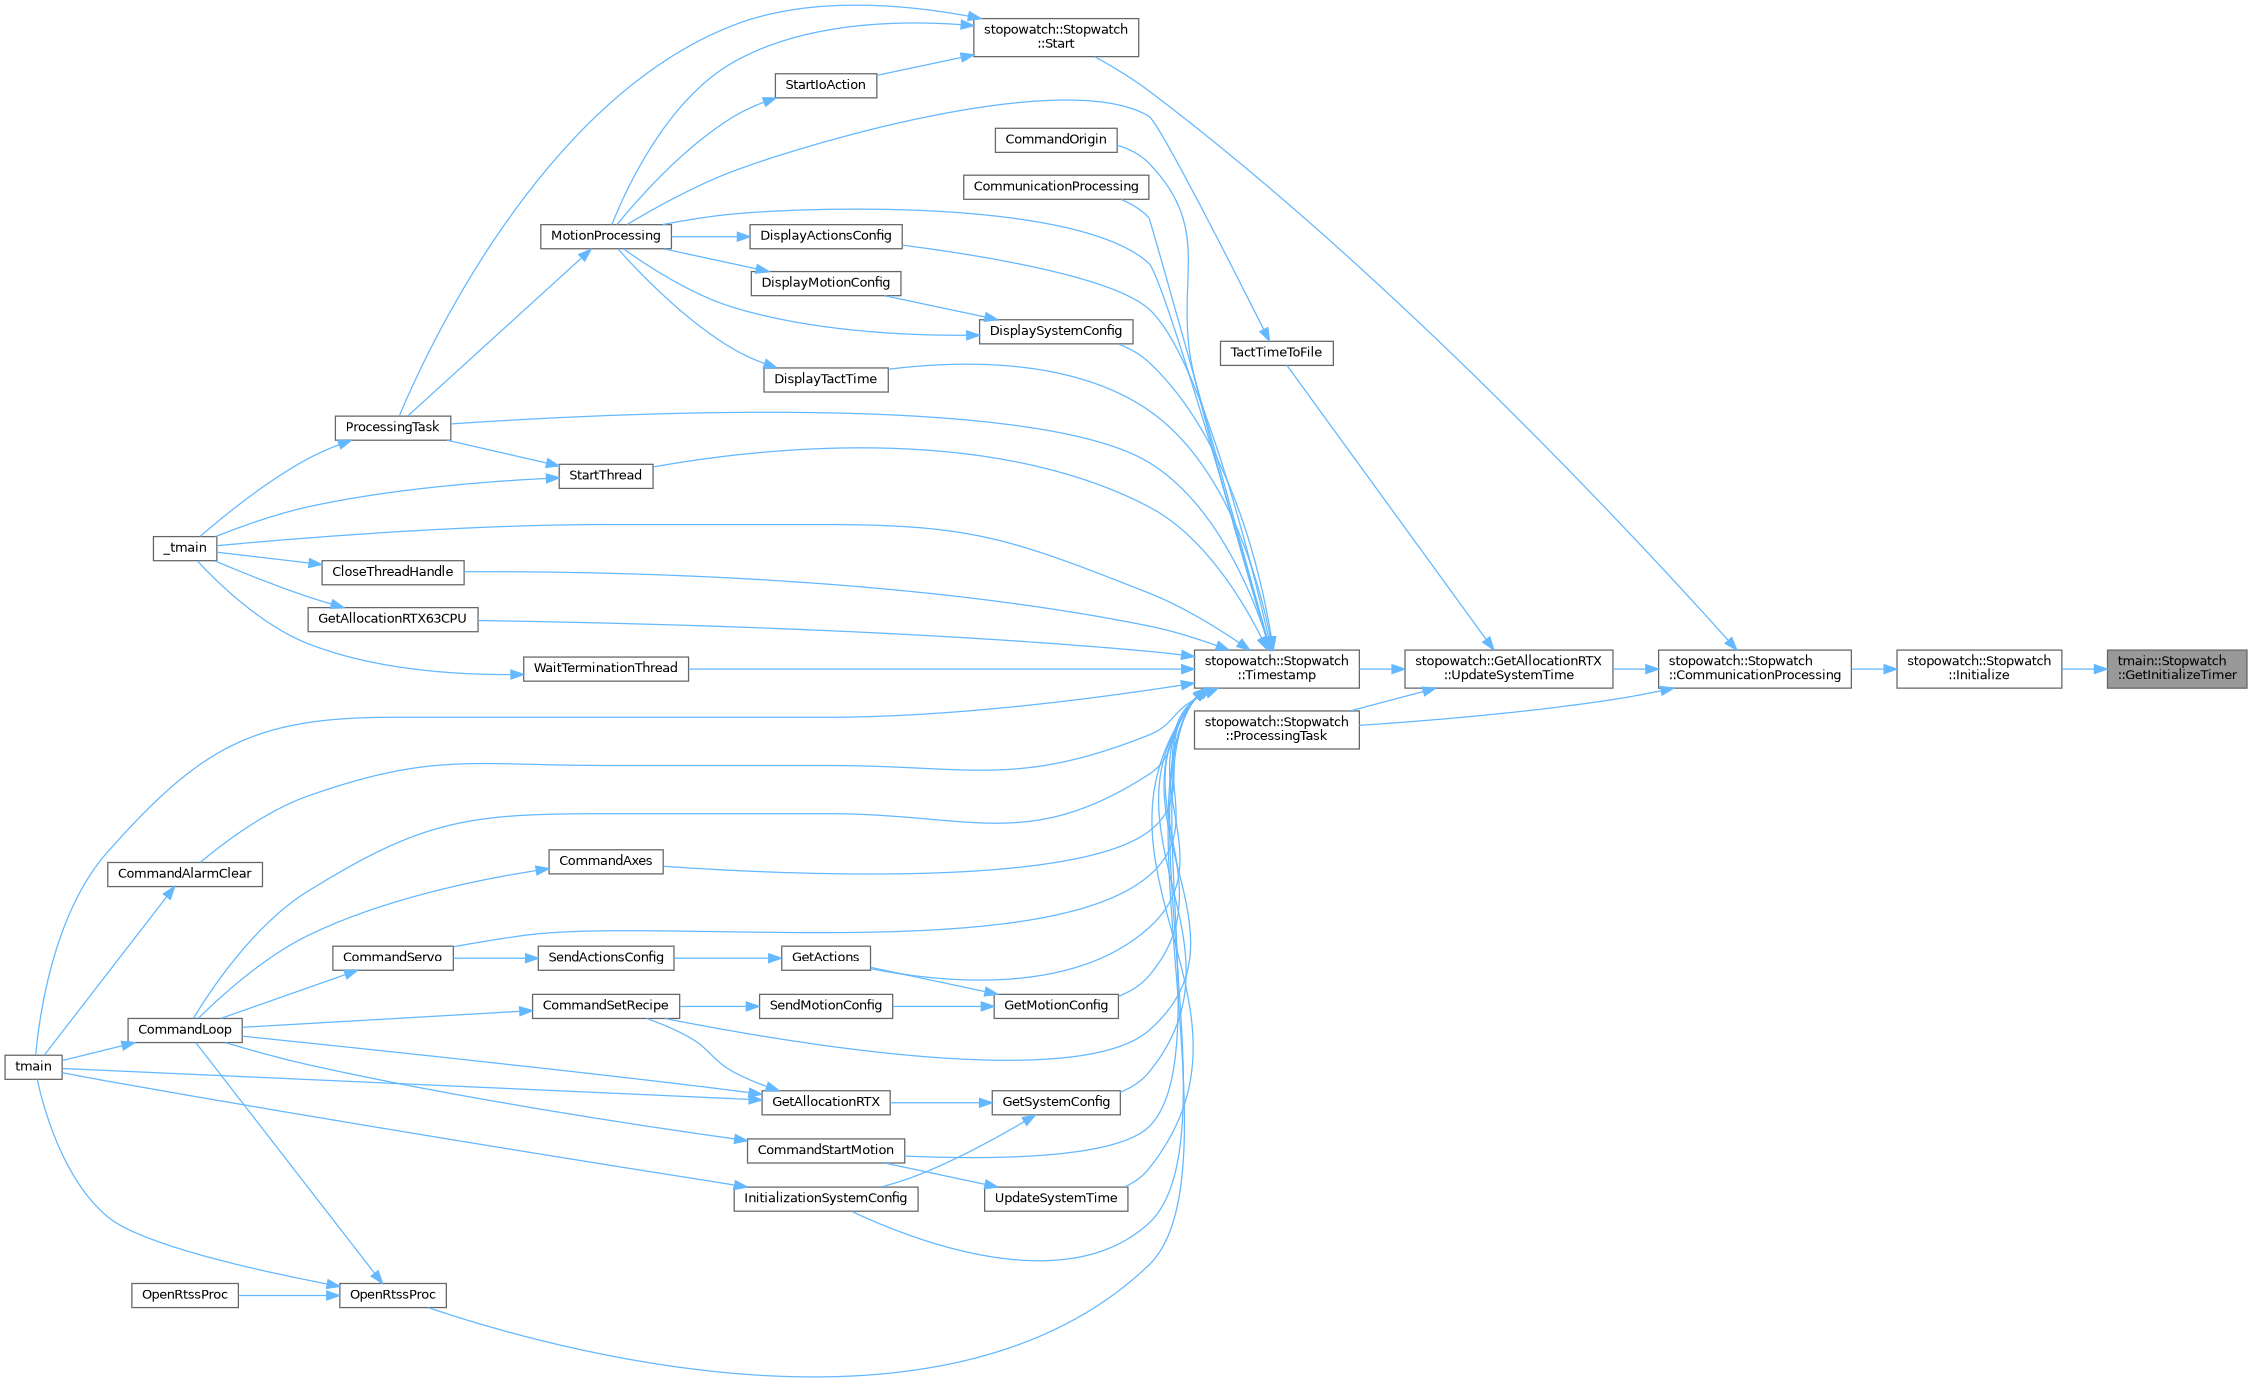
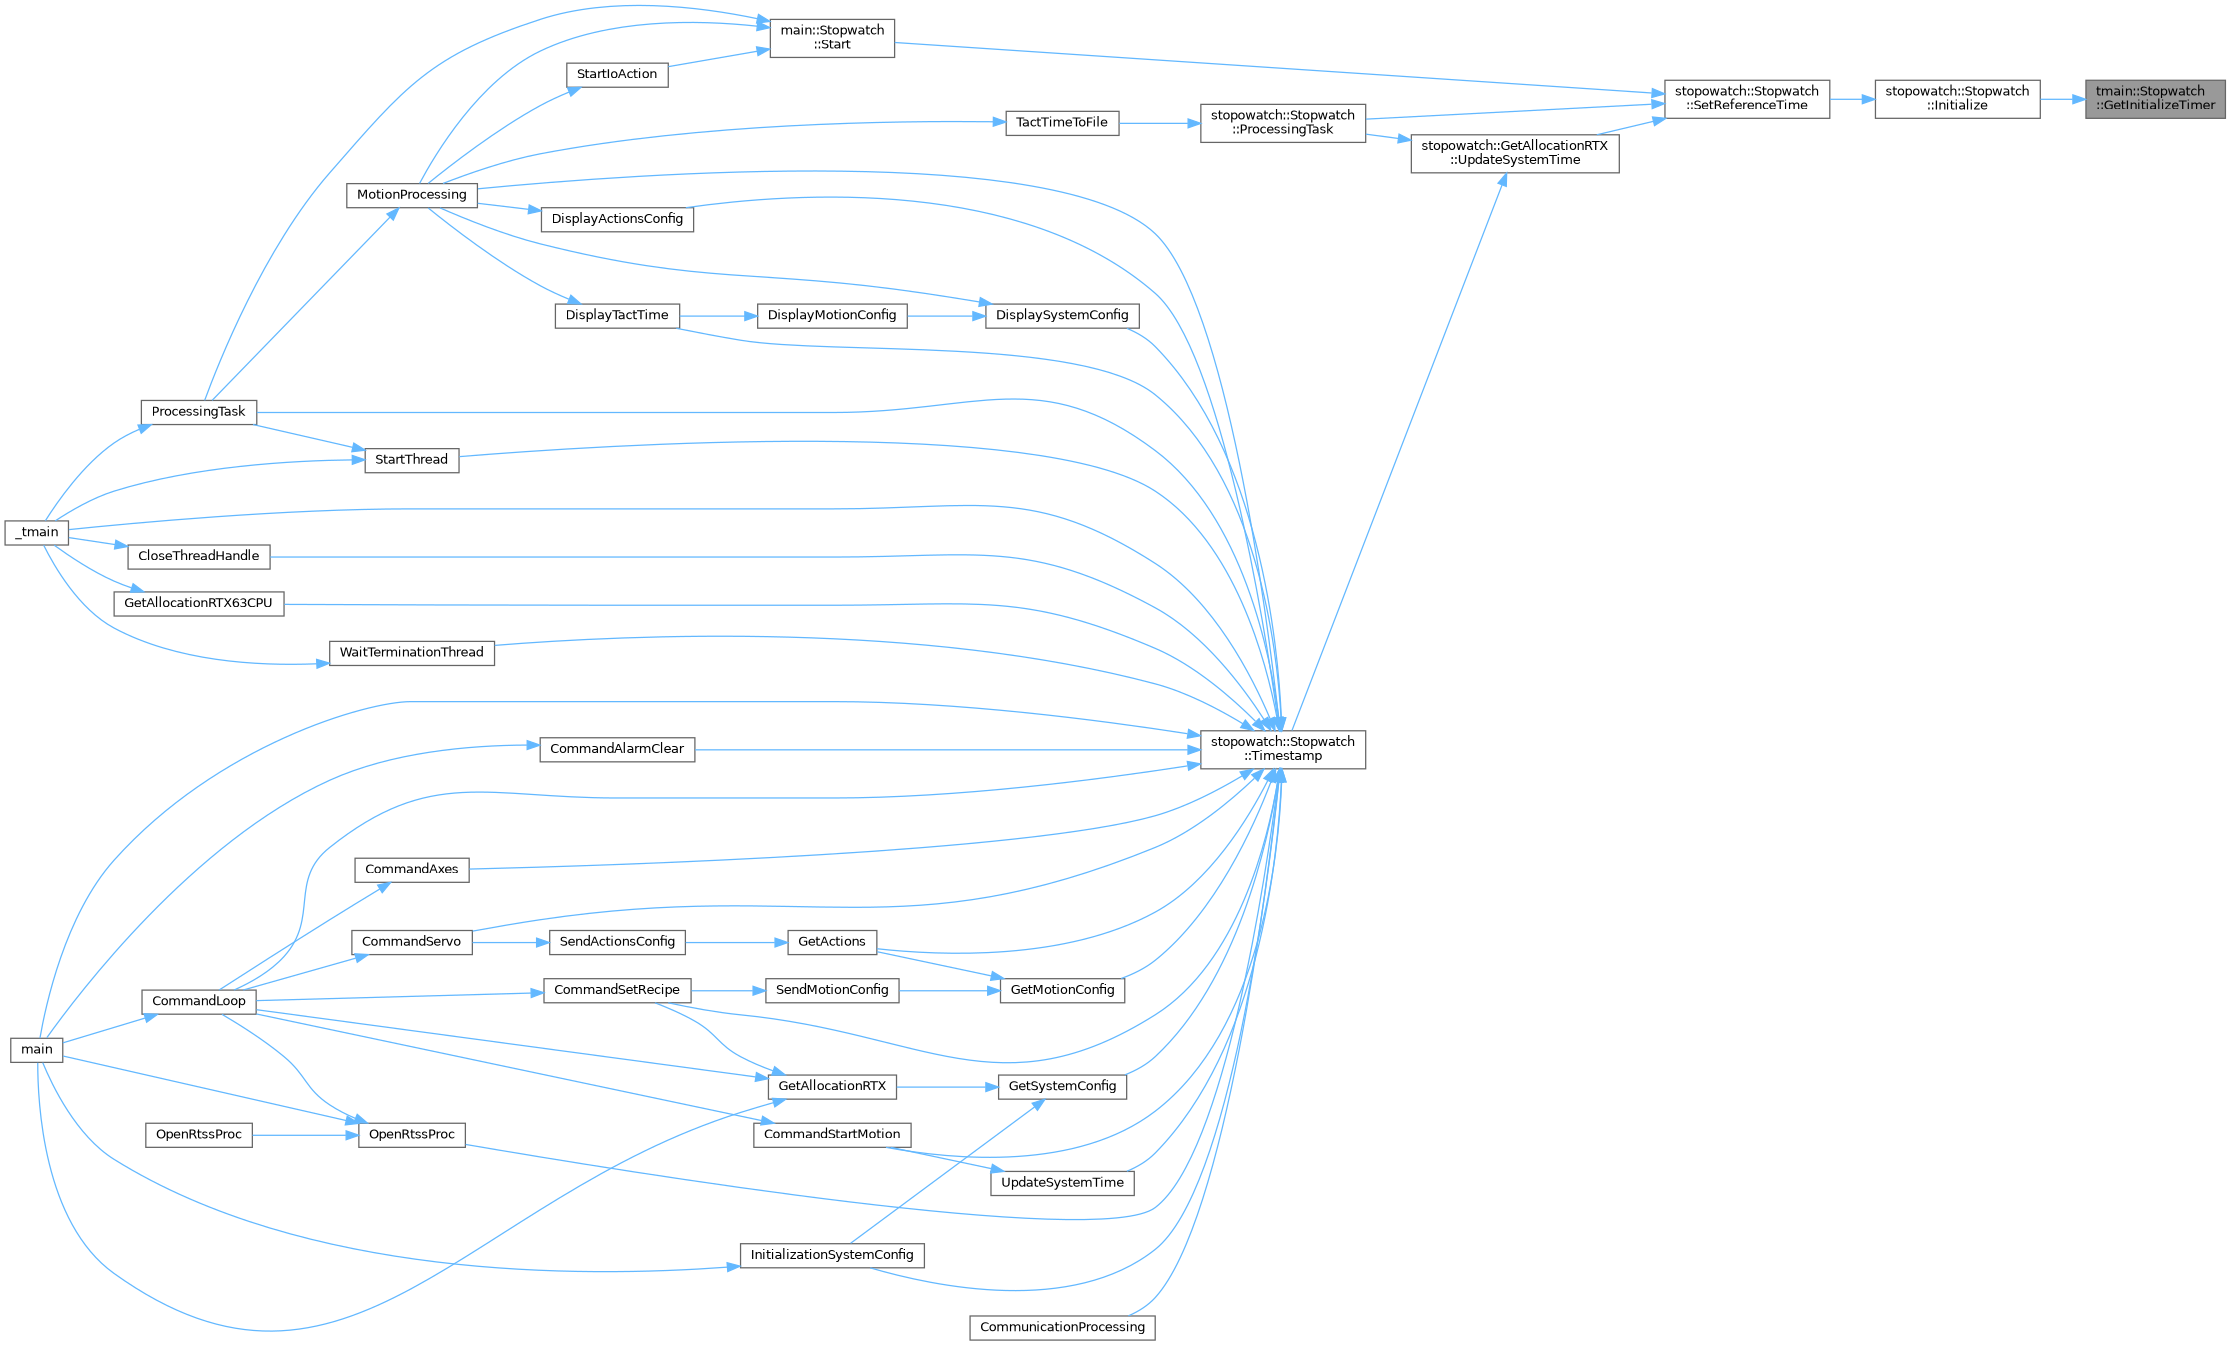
(1056, 38) -> (832, 38)
(1056, 140) -> none
(710, 259) -> (712, 316)
(1387, 503) -> (1154, 123)
(1755, 669) -> (1747, 99)
(34, 1067) -> (37, 1050)
